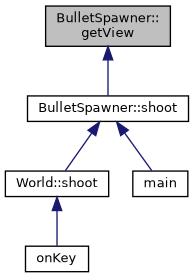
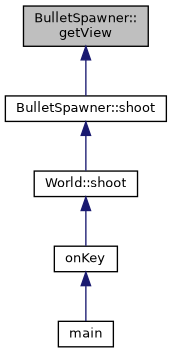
(138, 152) -> (86, 304)
